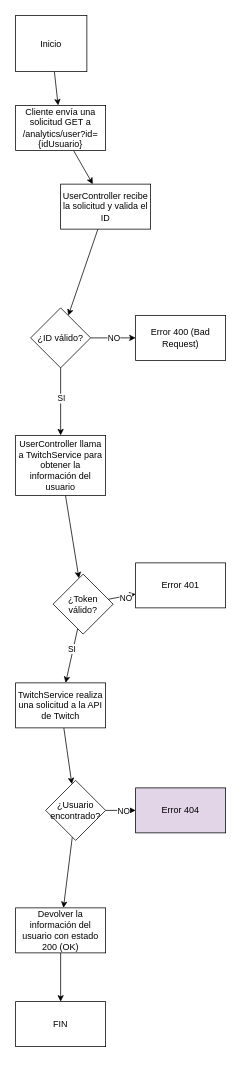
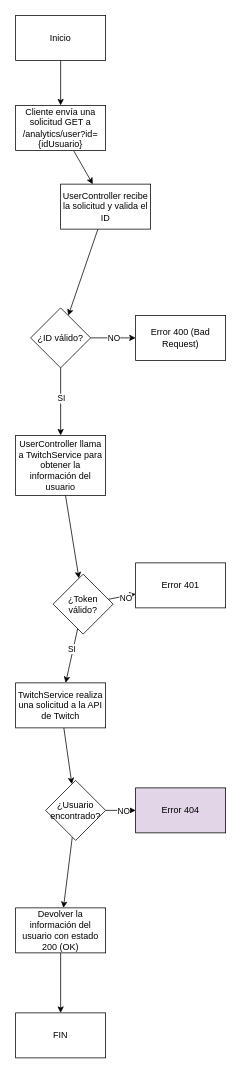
(51, 44) -> (60, 38)
(60, 1024) -> (60, 1035)
